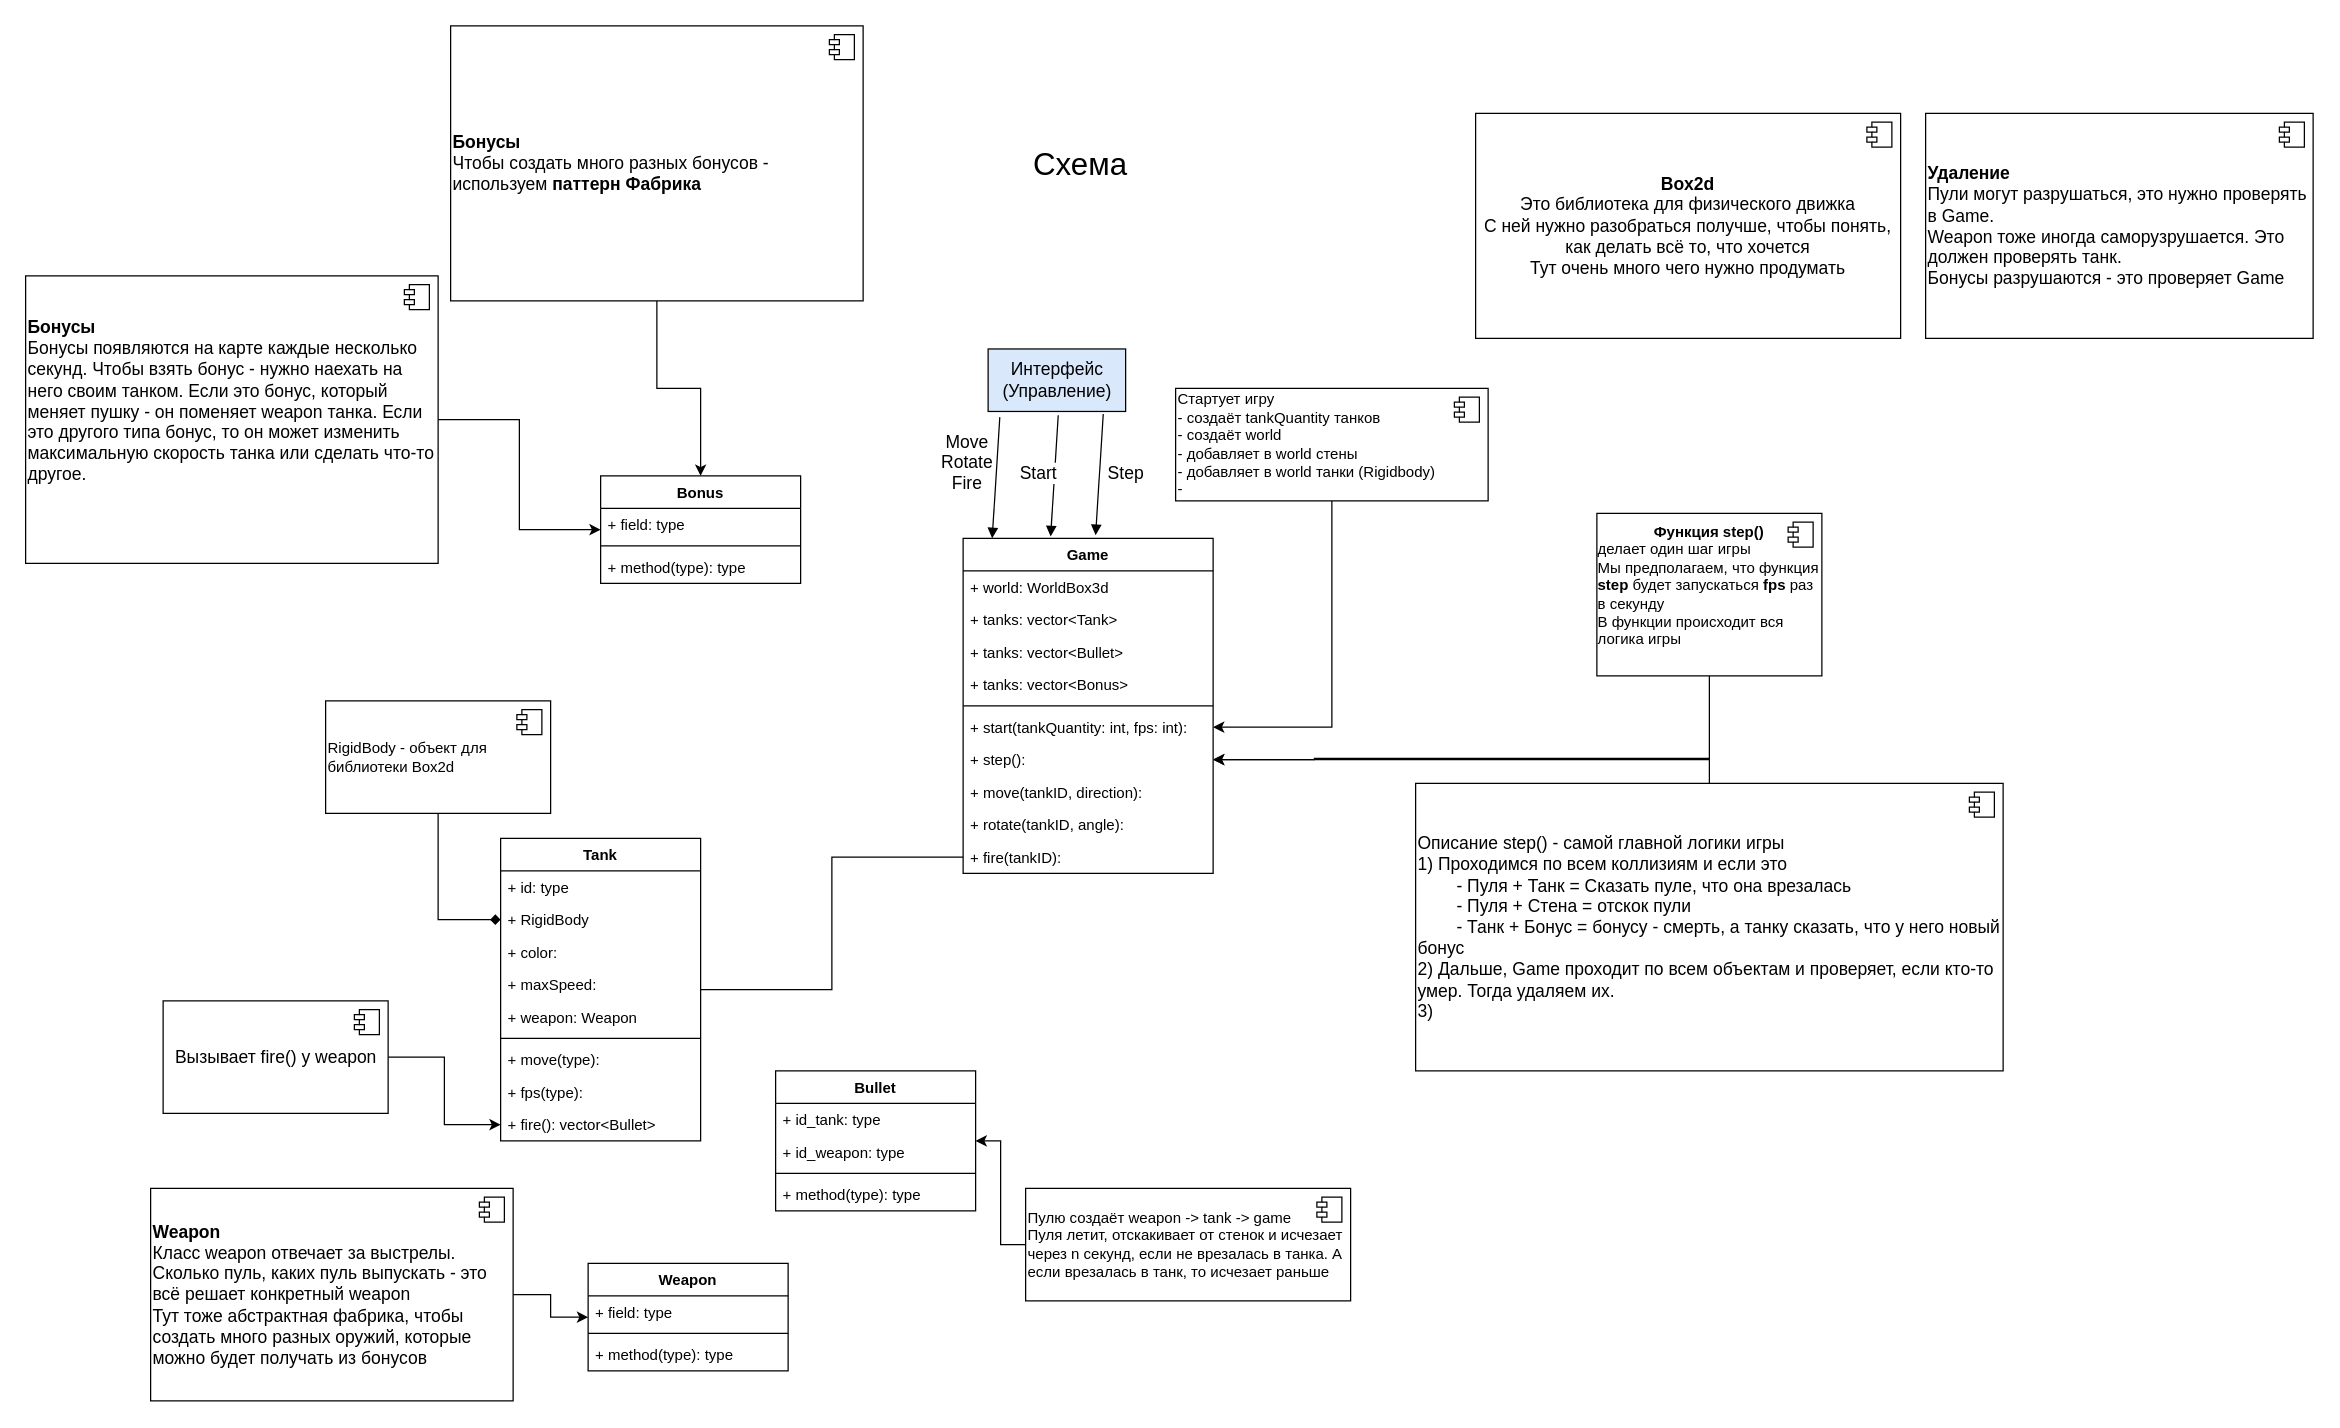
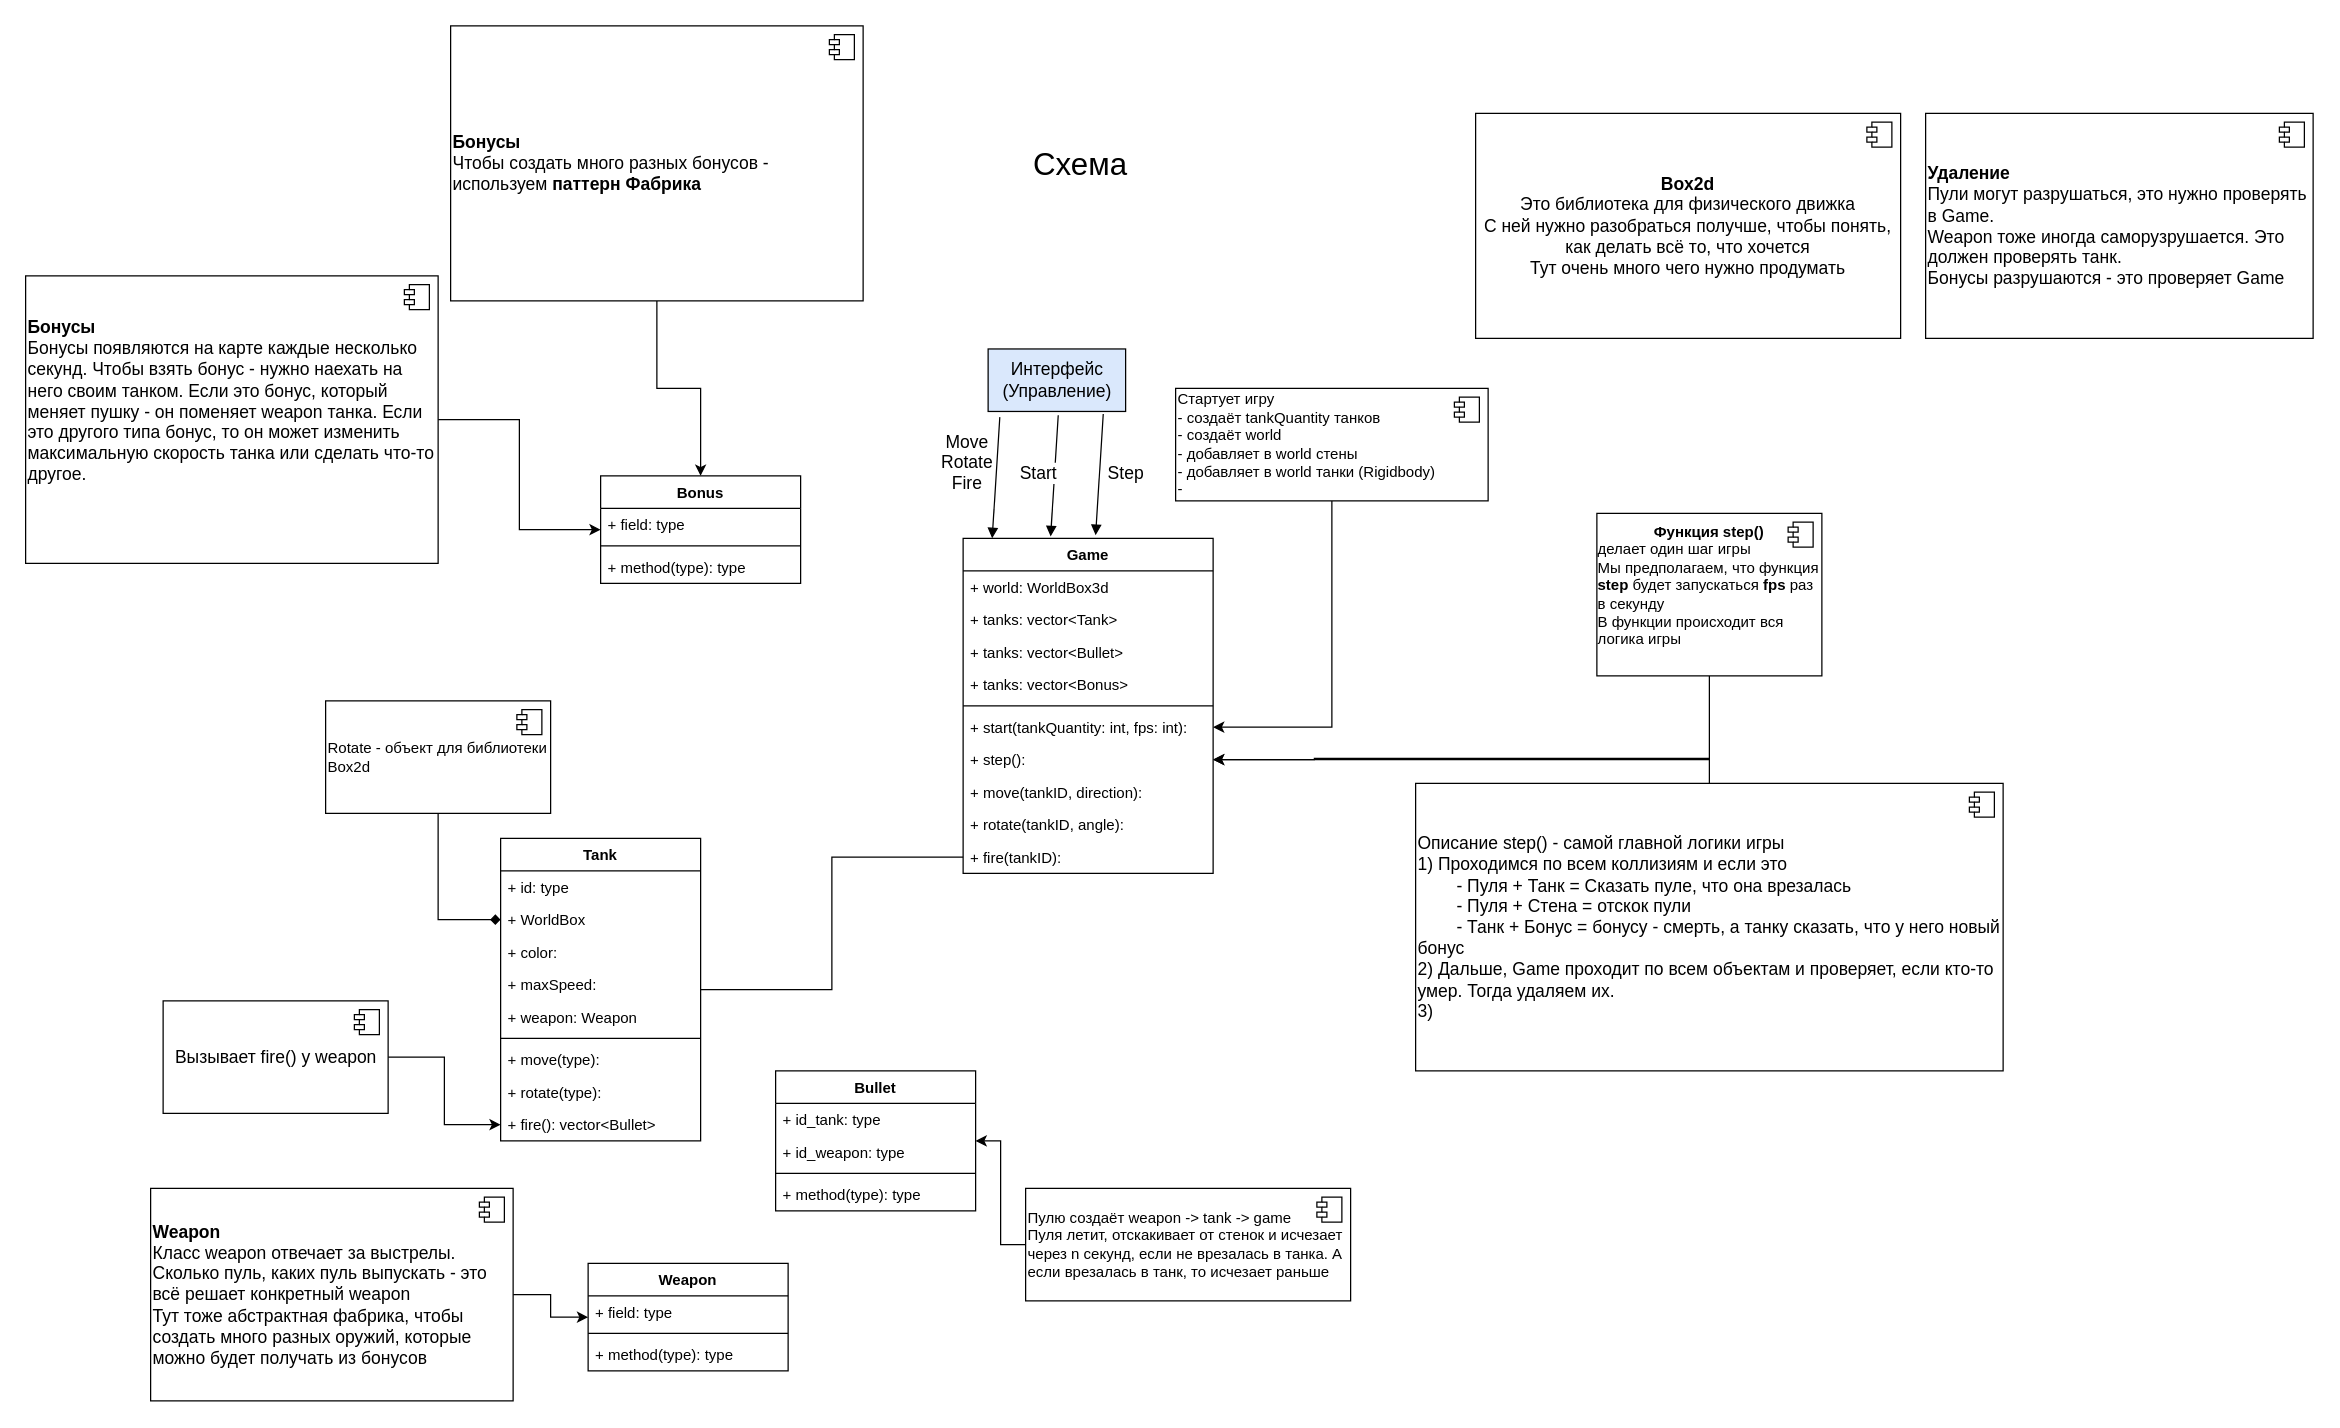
(439, 757) -> (439, 757)
(548, 920) -> (546, 920)
(554, 1093) -> (567, 1093)
